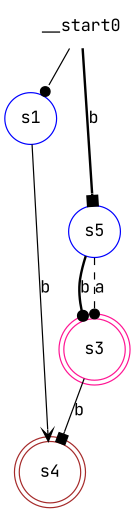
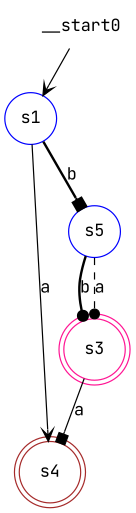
(59, 67) -> (59, 67)
(87, 121) -> (60, 170)
(46, 288) -> (46, 288)
(79, 411) -> (79, 411)
